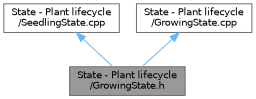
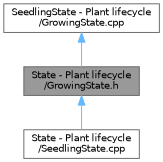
(194, 18) -> (82, 18)
(98, 53) -> (82, 118)
